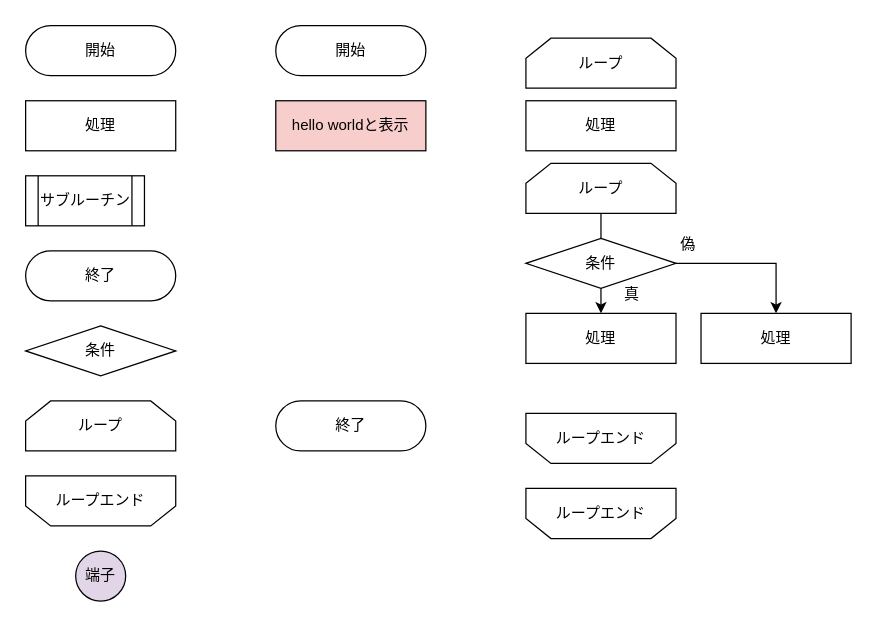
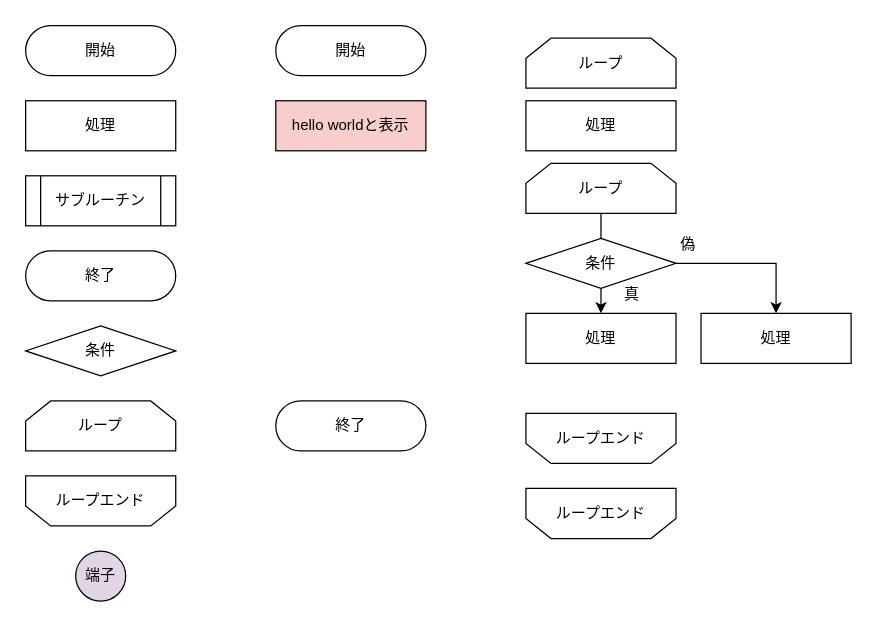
(85, 201) -> (101, 201)
